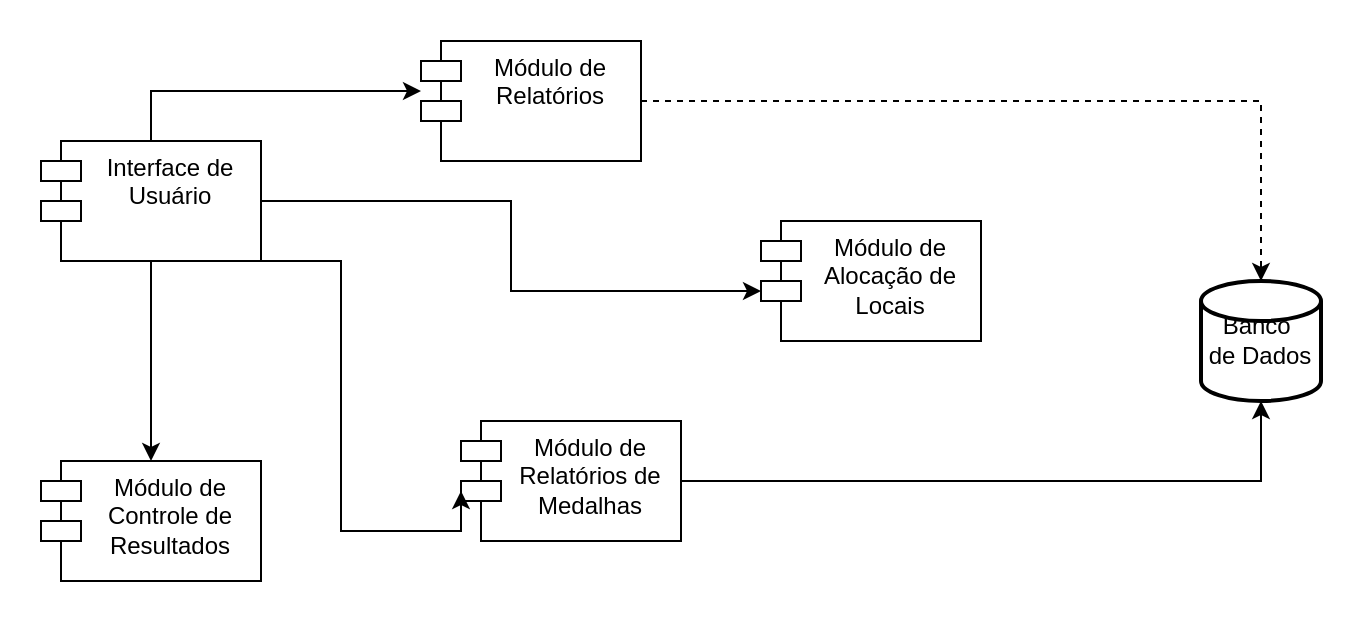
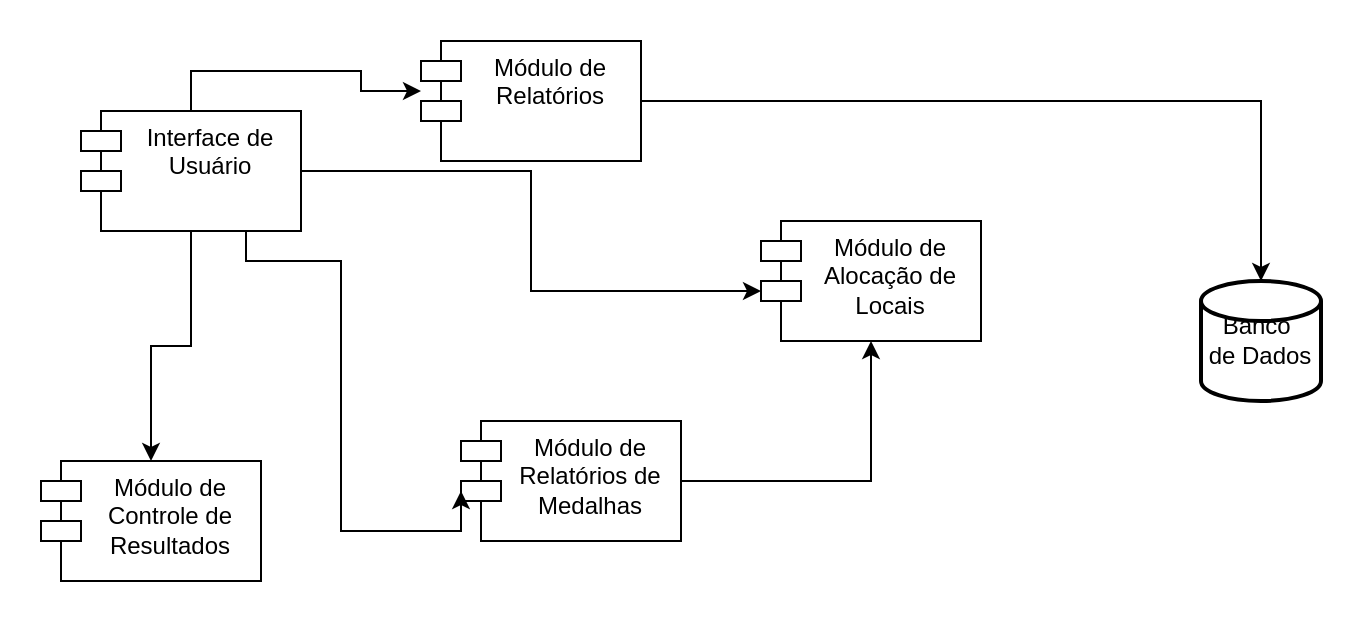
(1033, 101) -> (1033, 101)
(151, 201) -> (191, 171)
(1098, 481) -> (871, 419)
